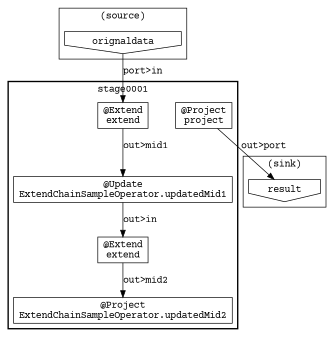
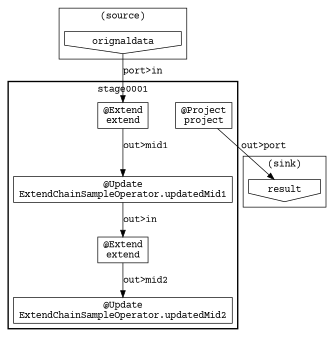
(123, 310) -> (123, 310)
